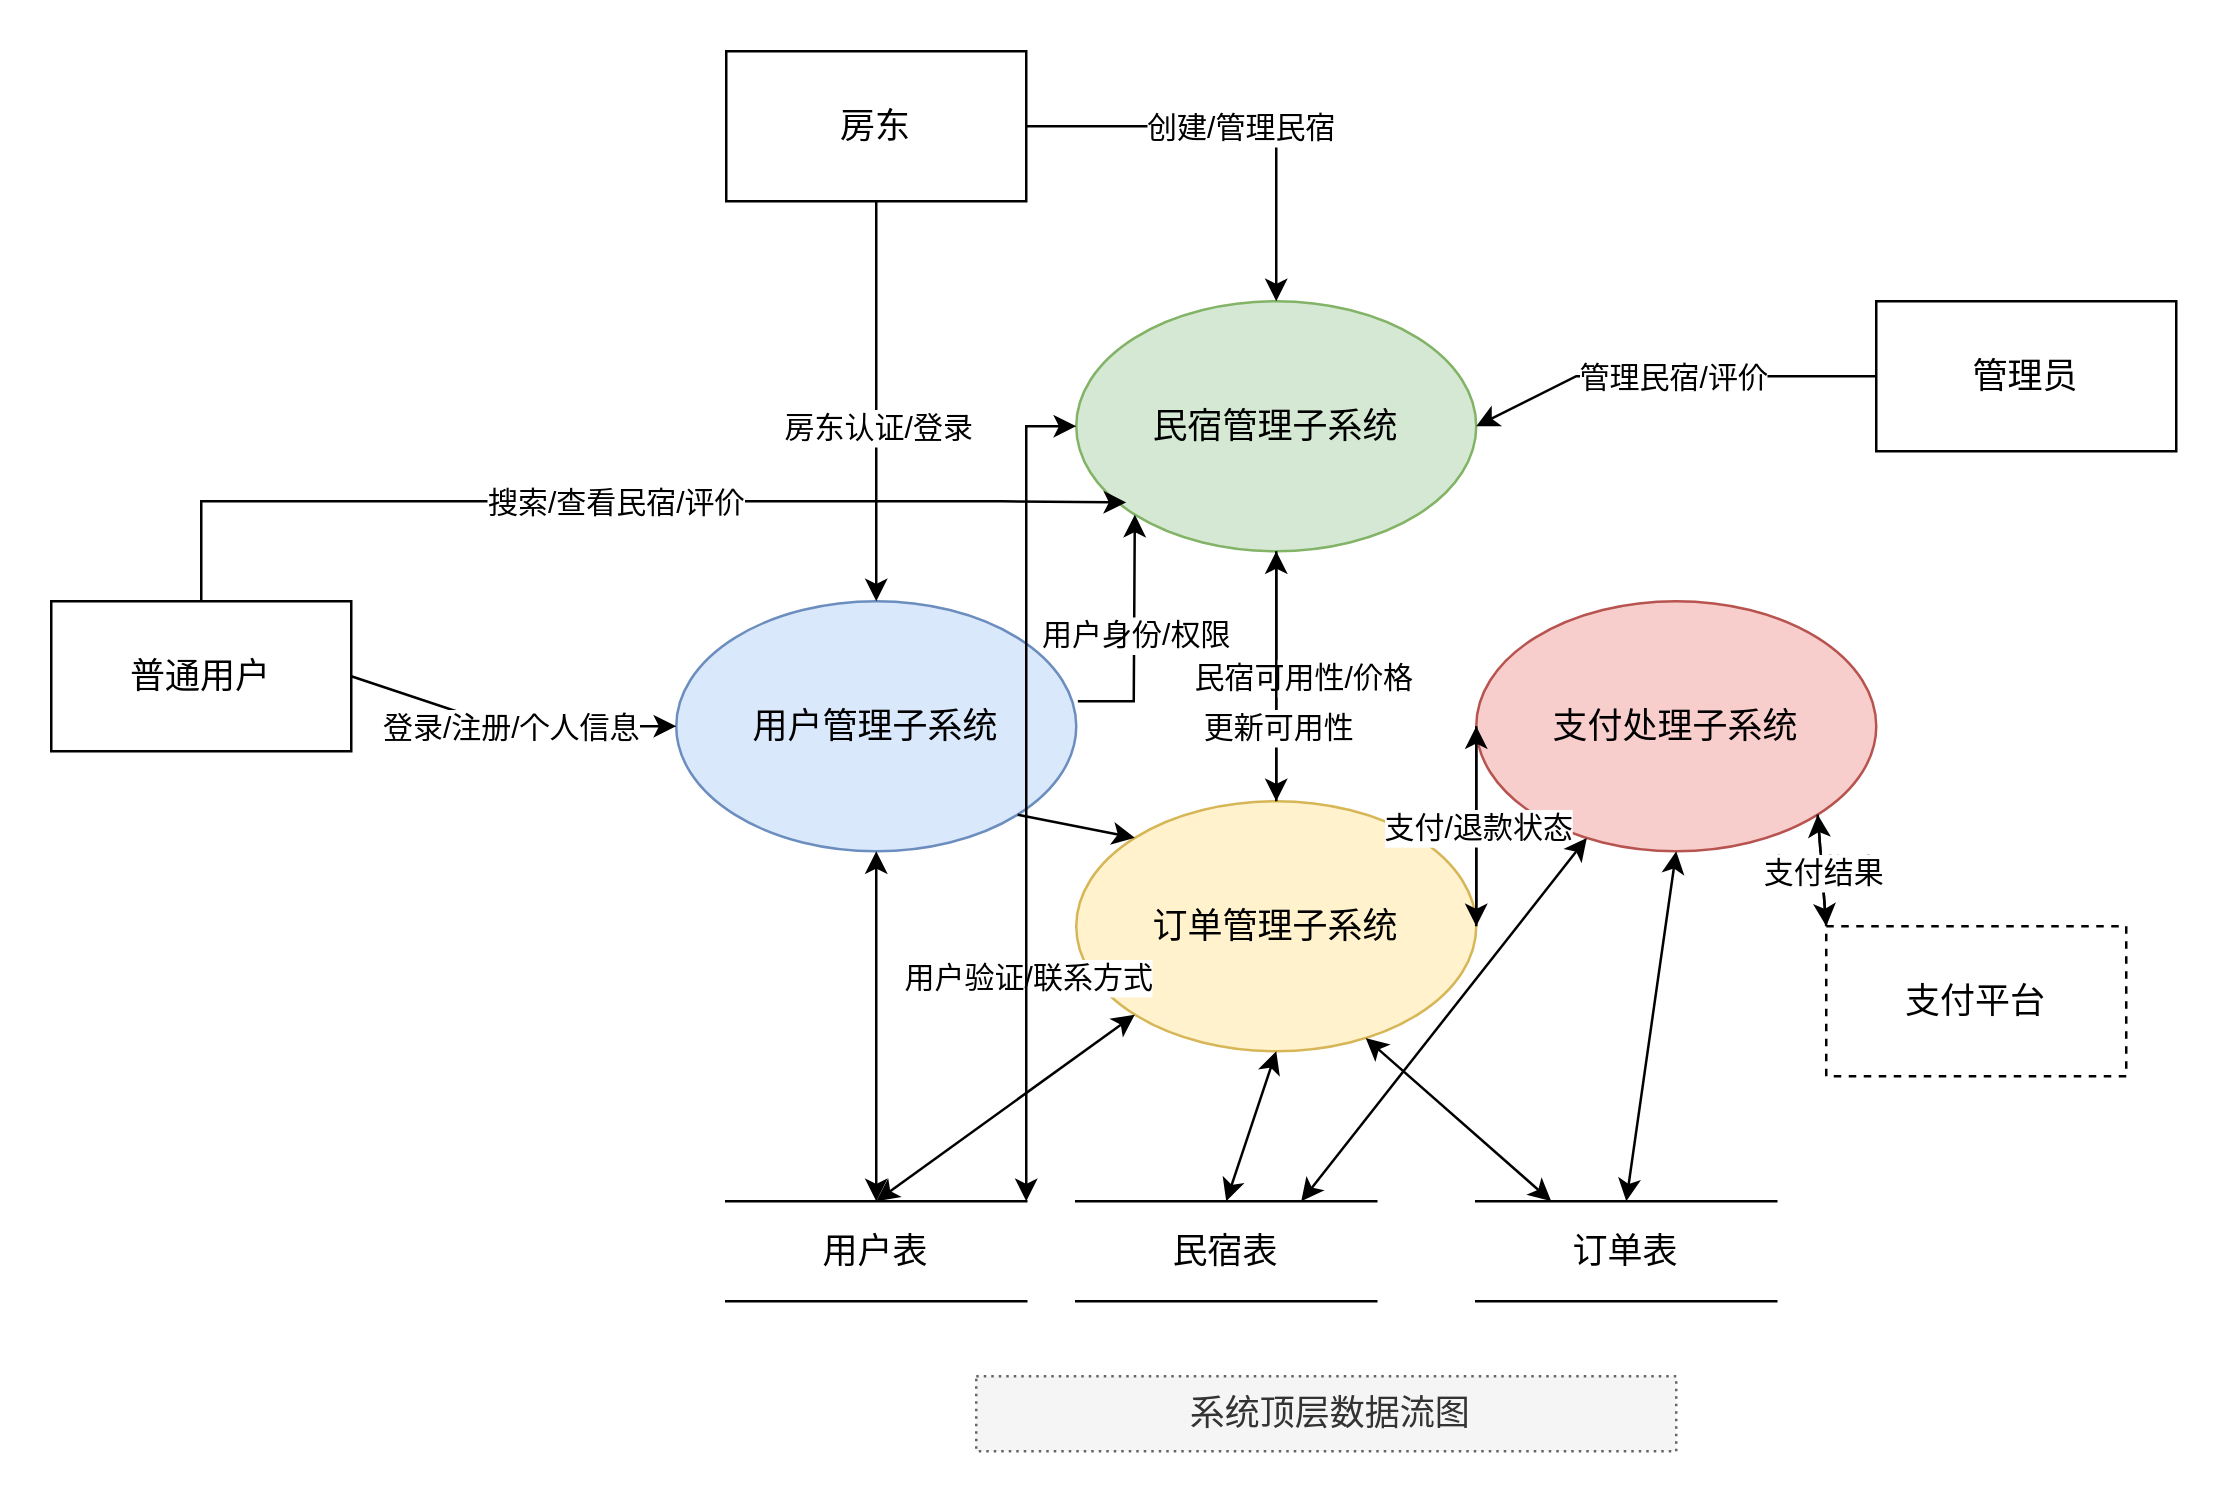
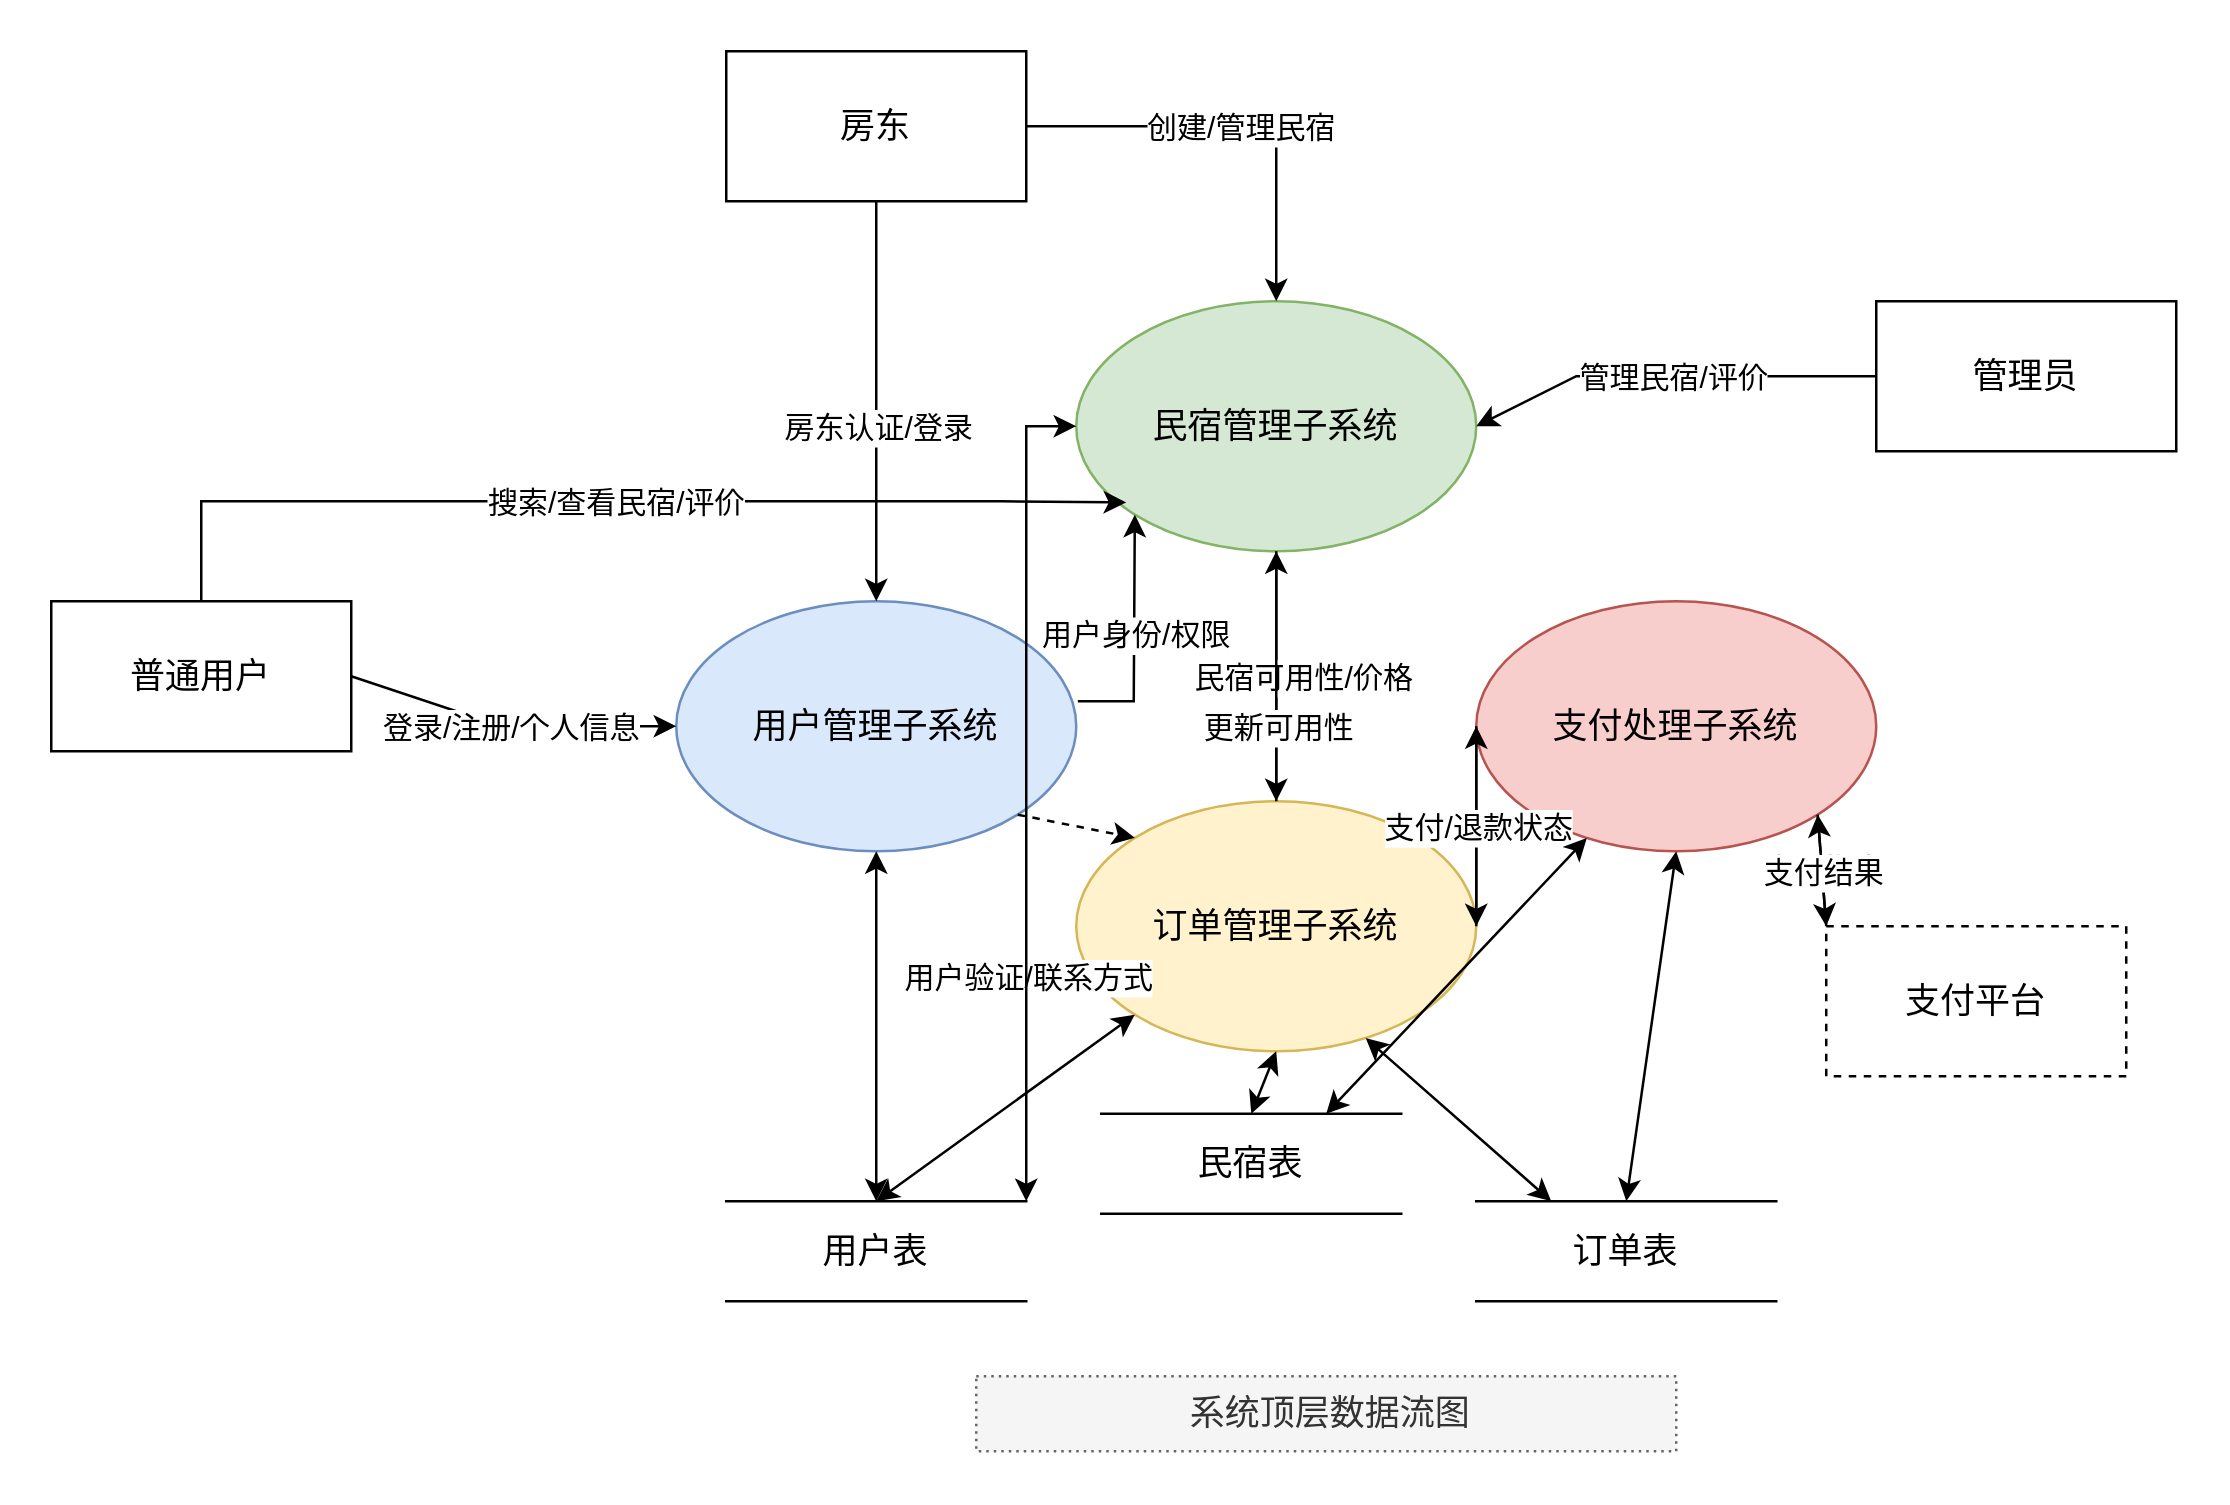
(1074, 826) -> (1074, 826)
(1226, 1251) -> (1251, 1164)
